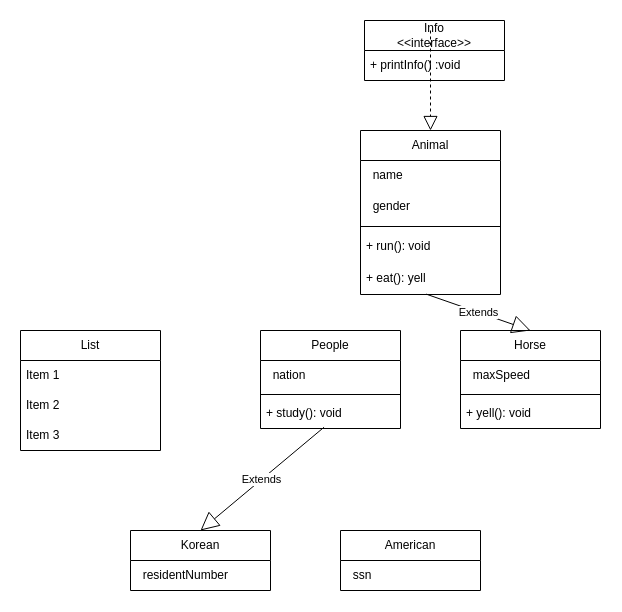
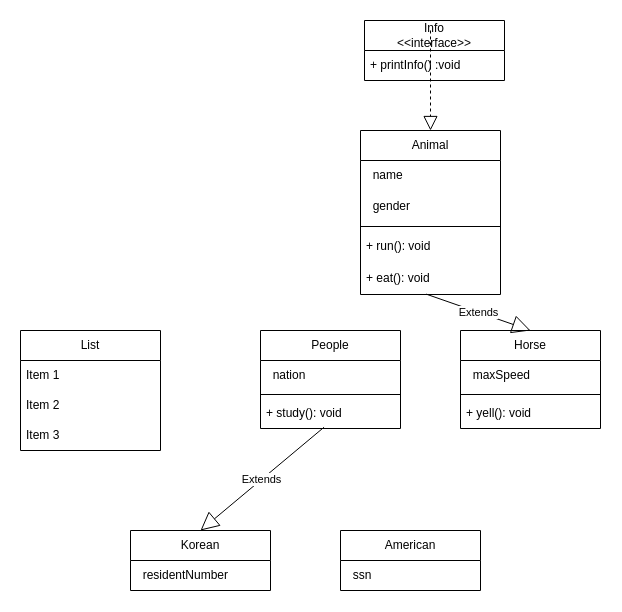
(402, 279) -> (404, 279)
